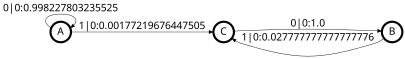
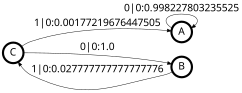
(140, 32) -> (93, 30)
